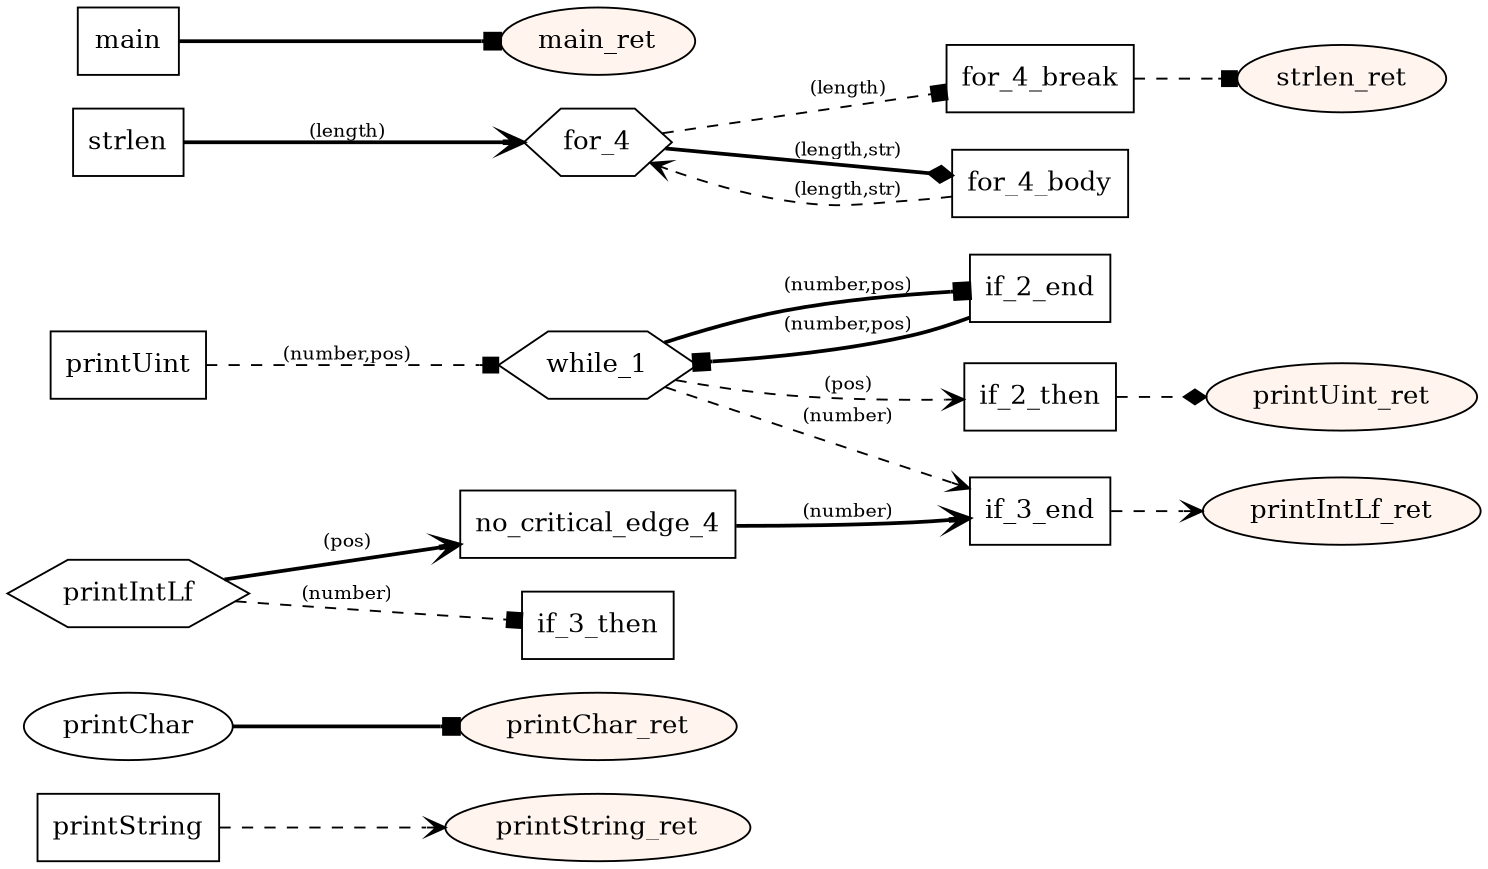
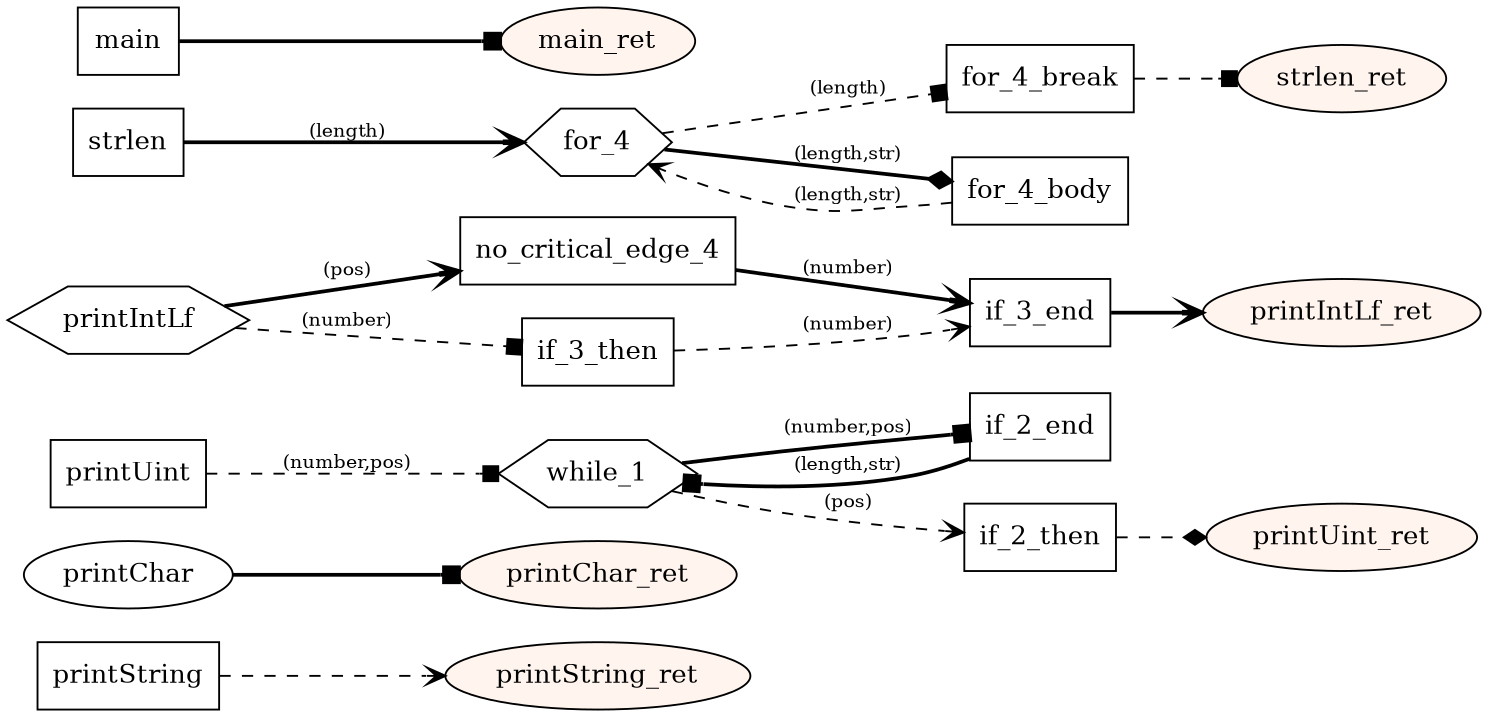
(848, 325) -> (848, 465)
(808, 435) -> (812, 344)
(1147, 511) -> (1147, 313)
